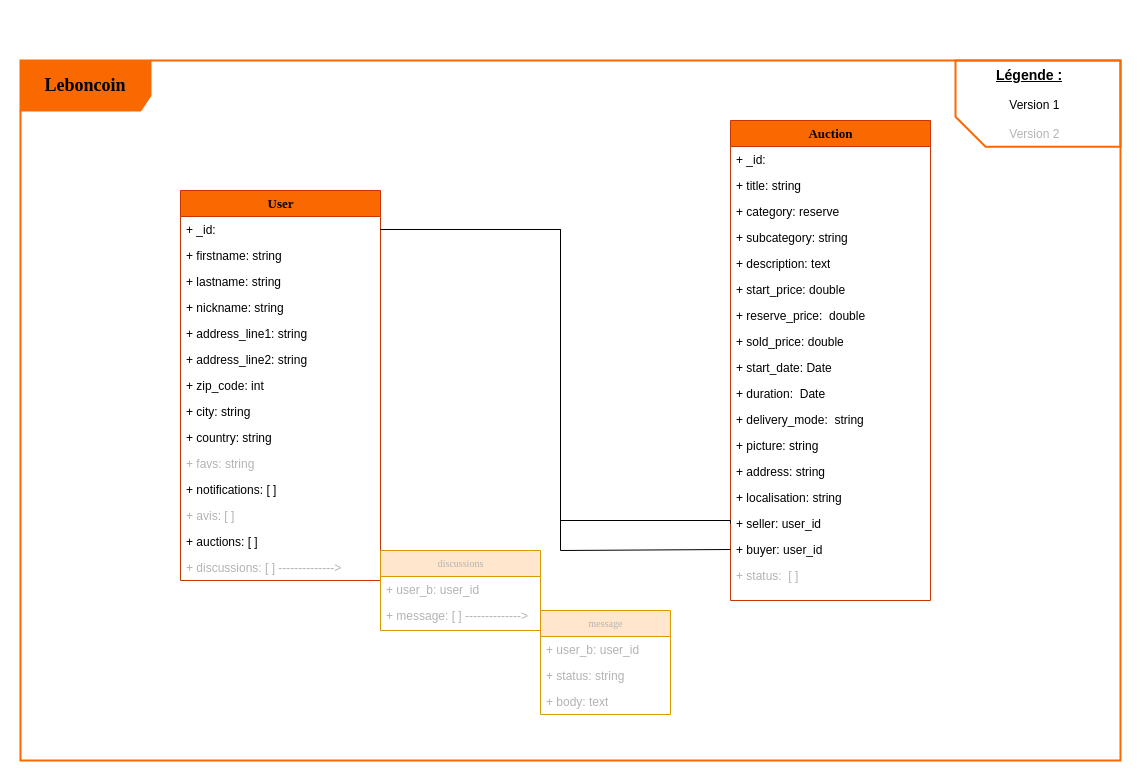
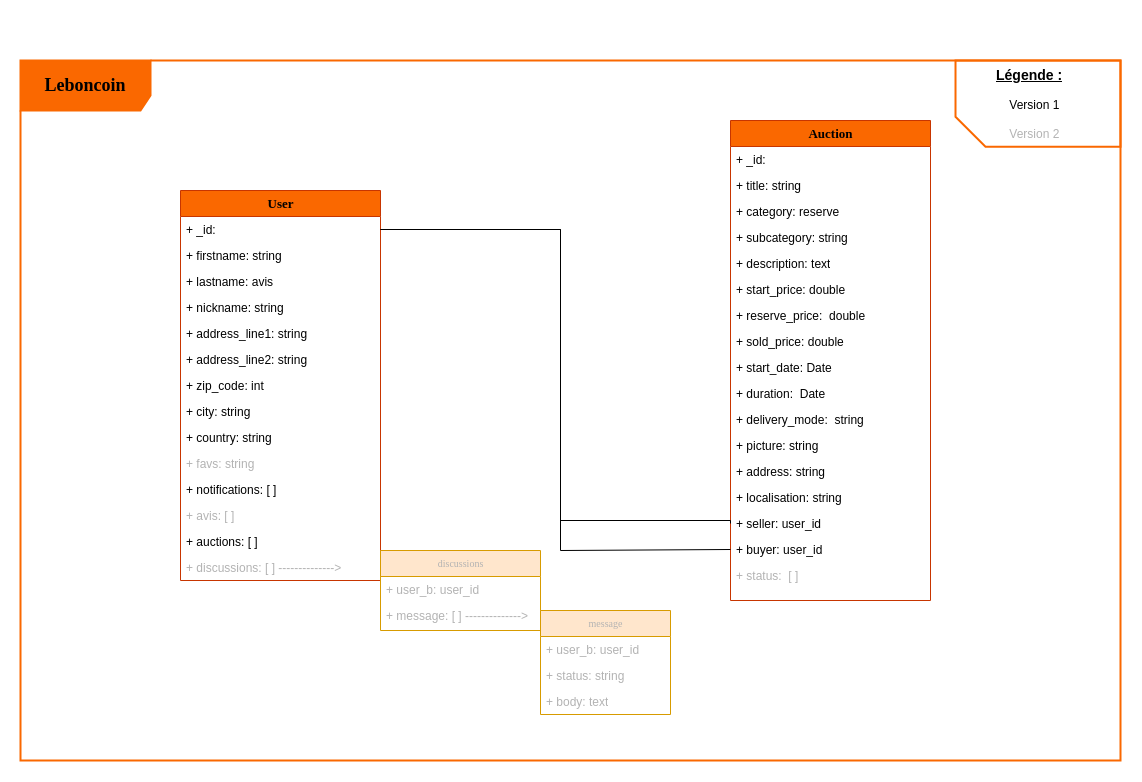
(239, 283) -> (232, 283)
